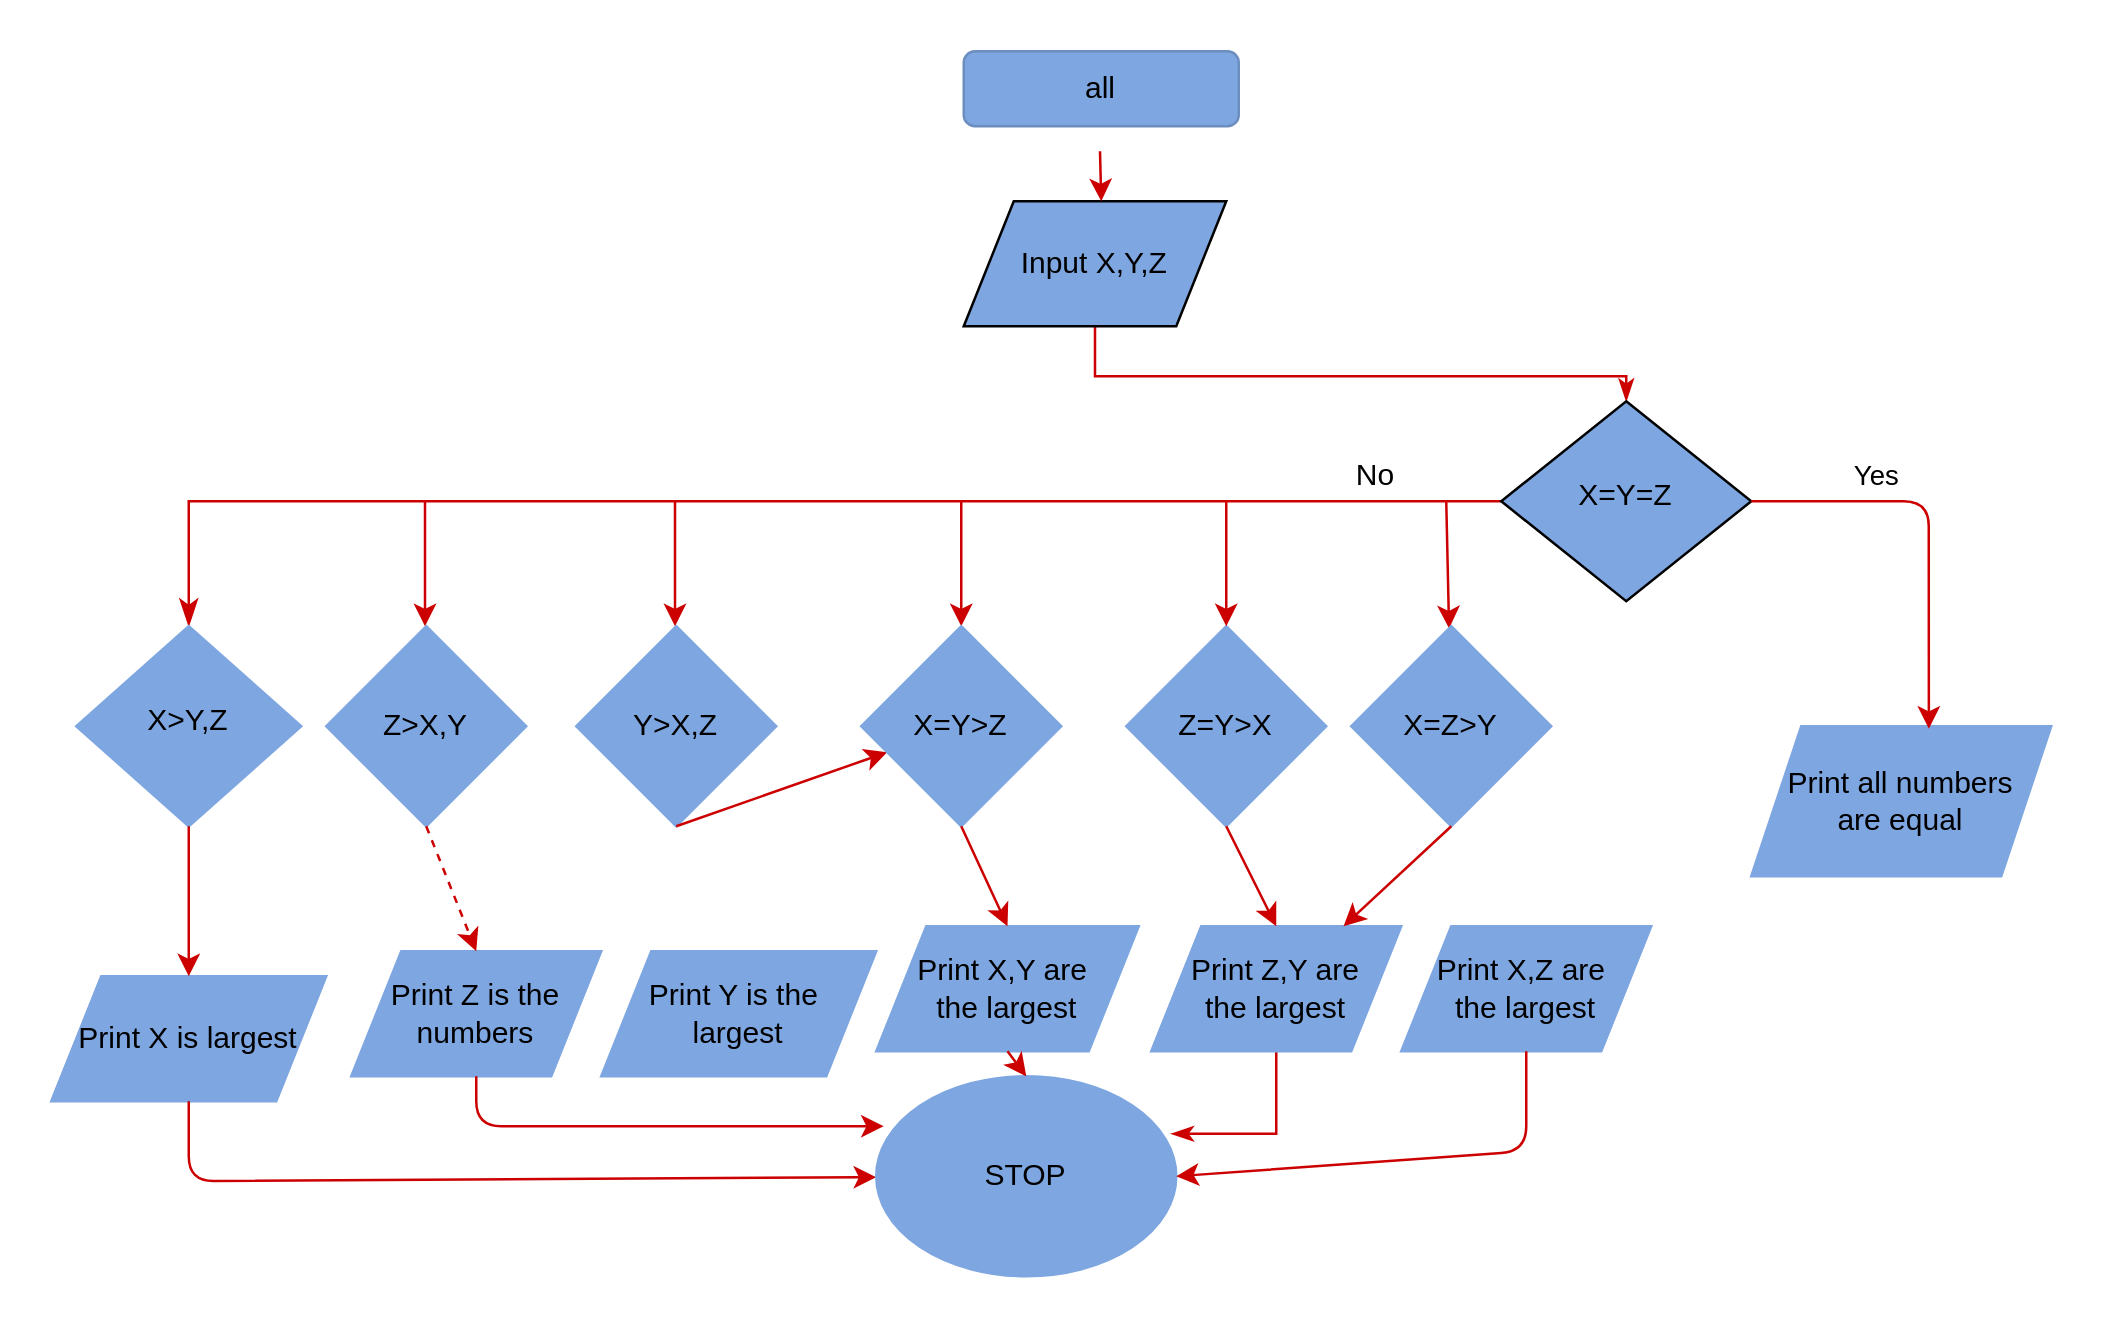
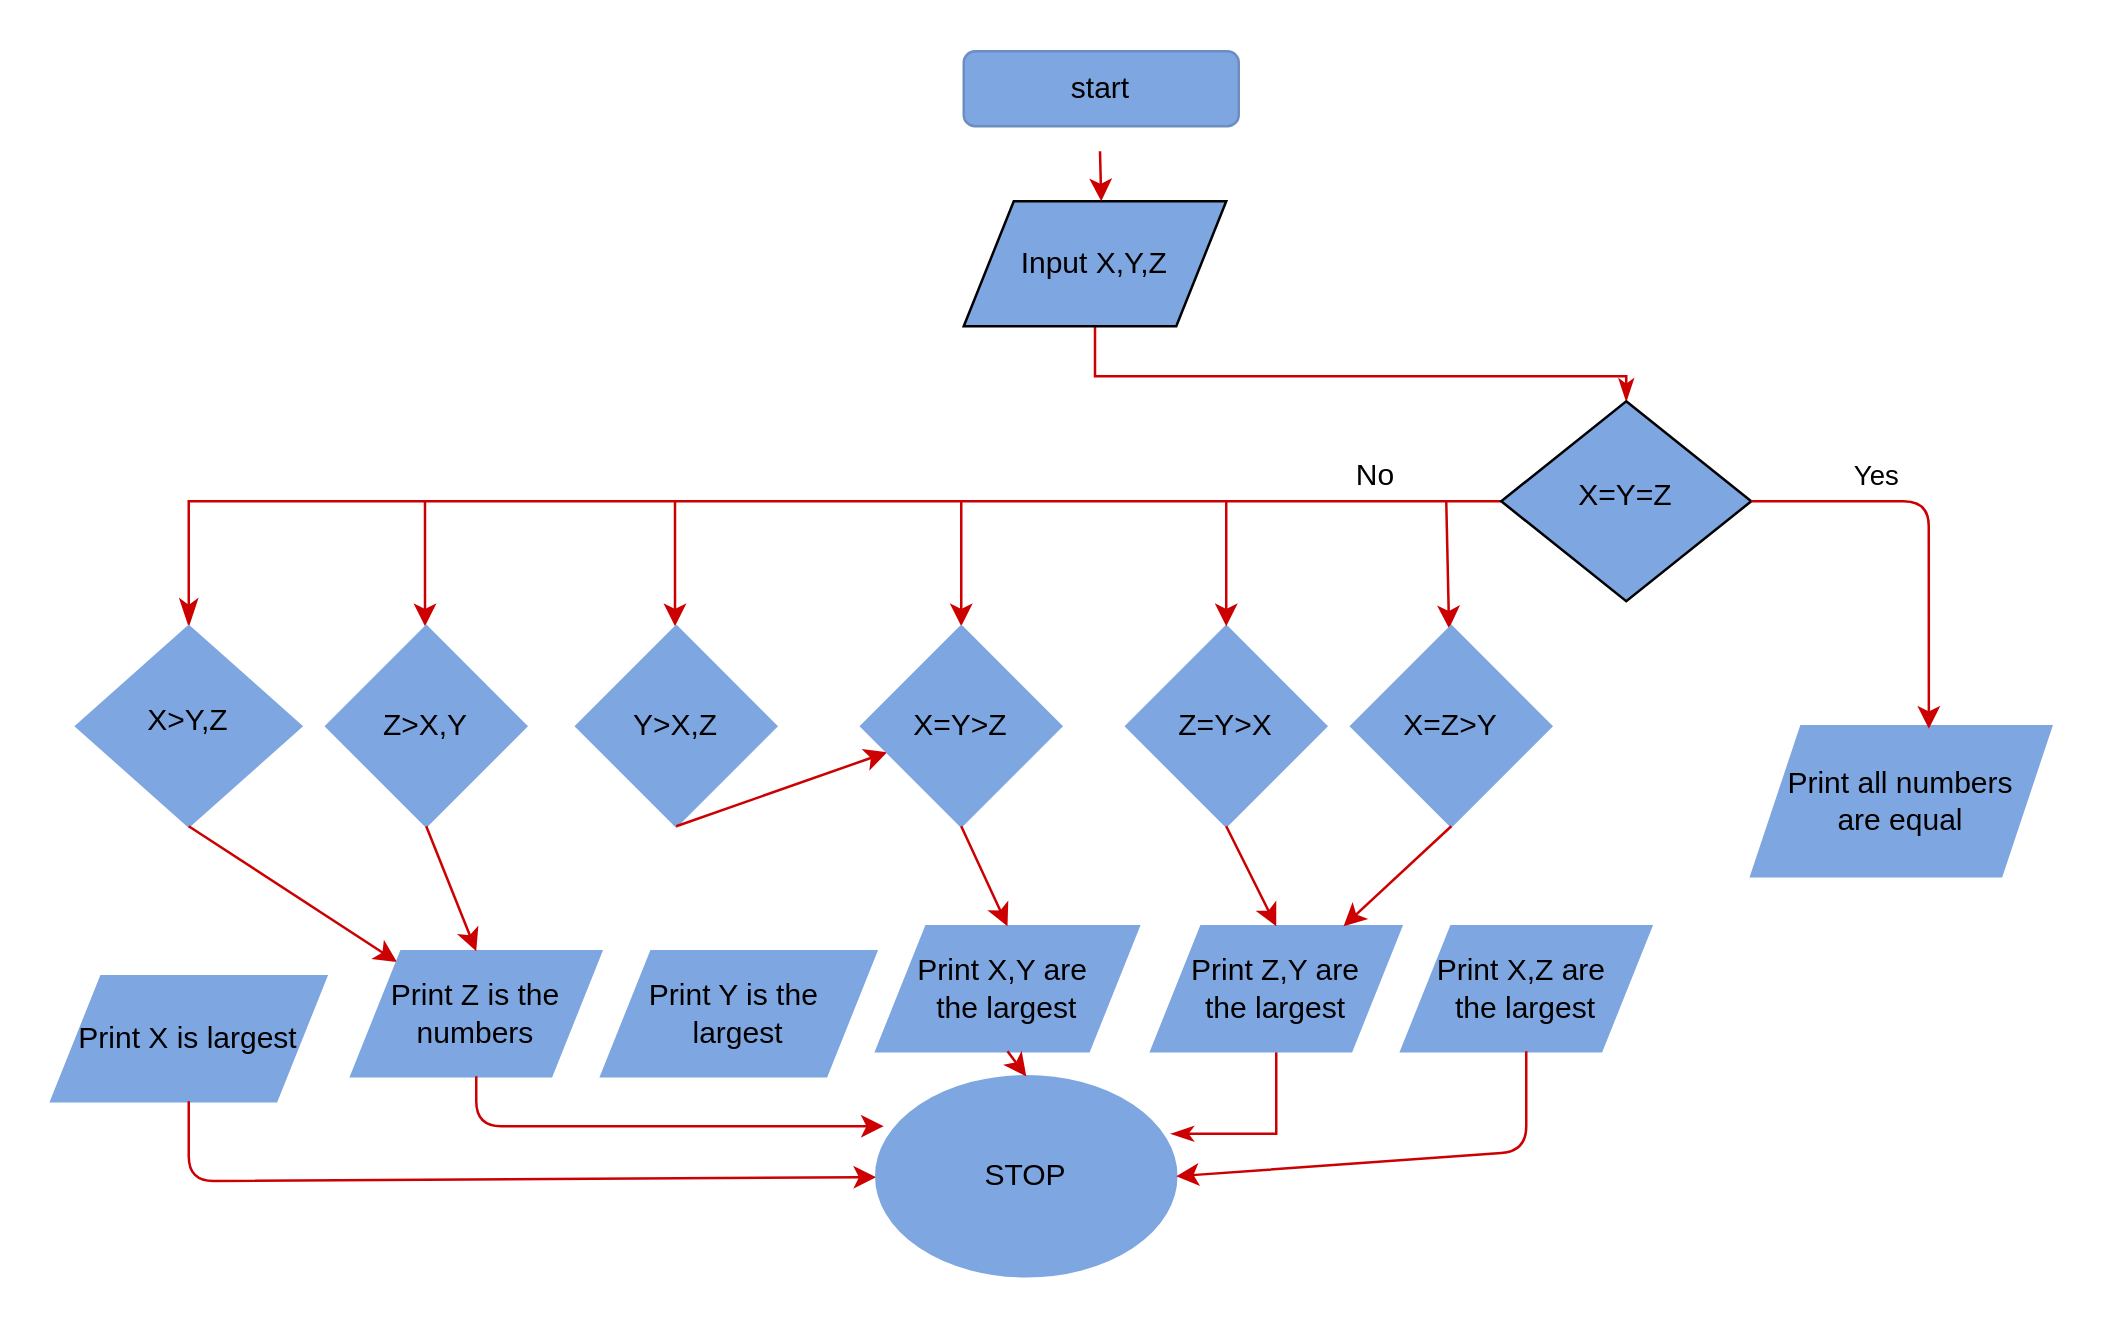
(1101, 89) -> (1101, 89)
(449, 883) -> (449, 883)
(189, 893) -> (286, 890)
